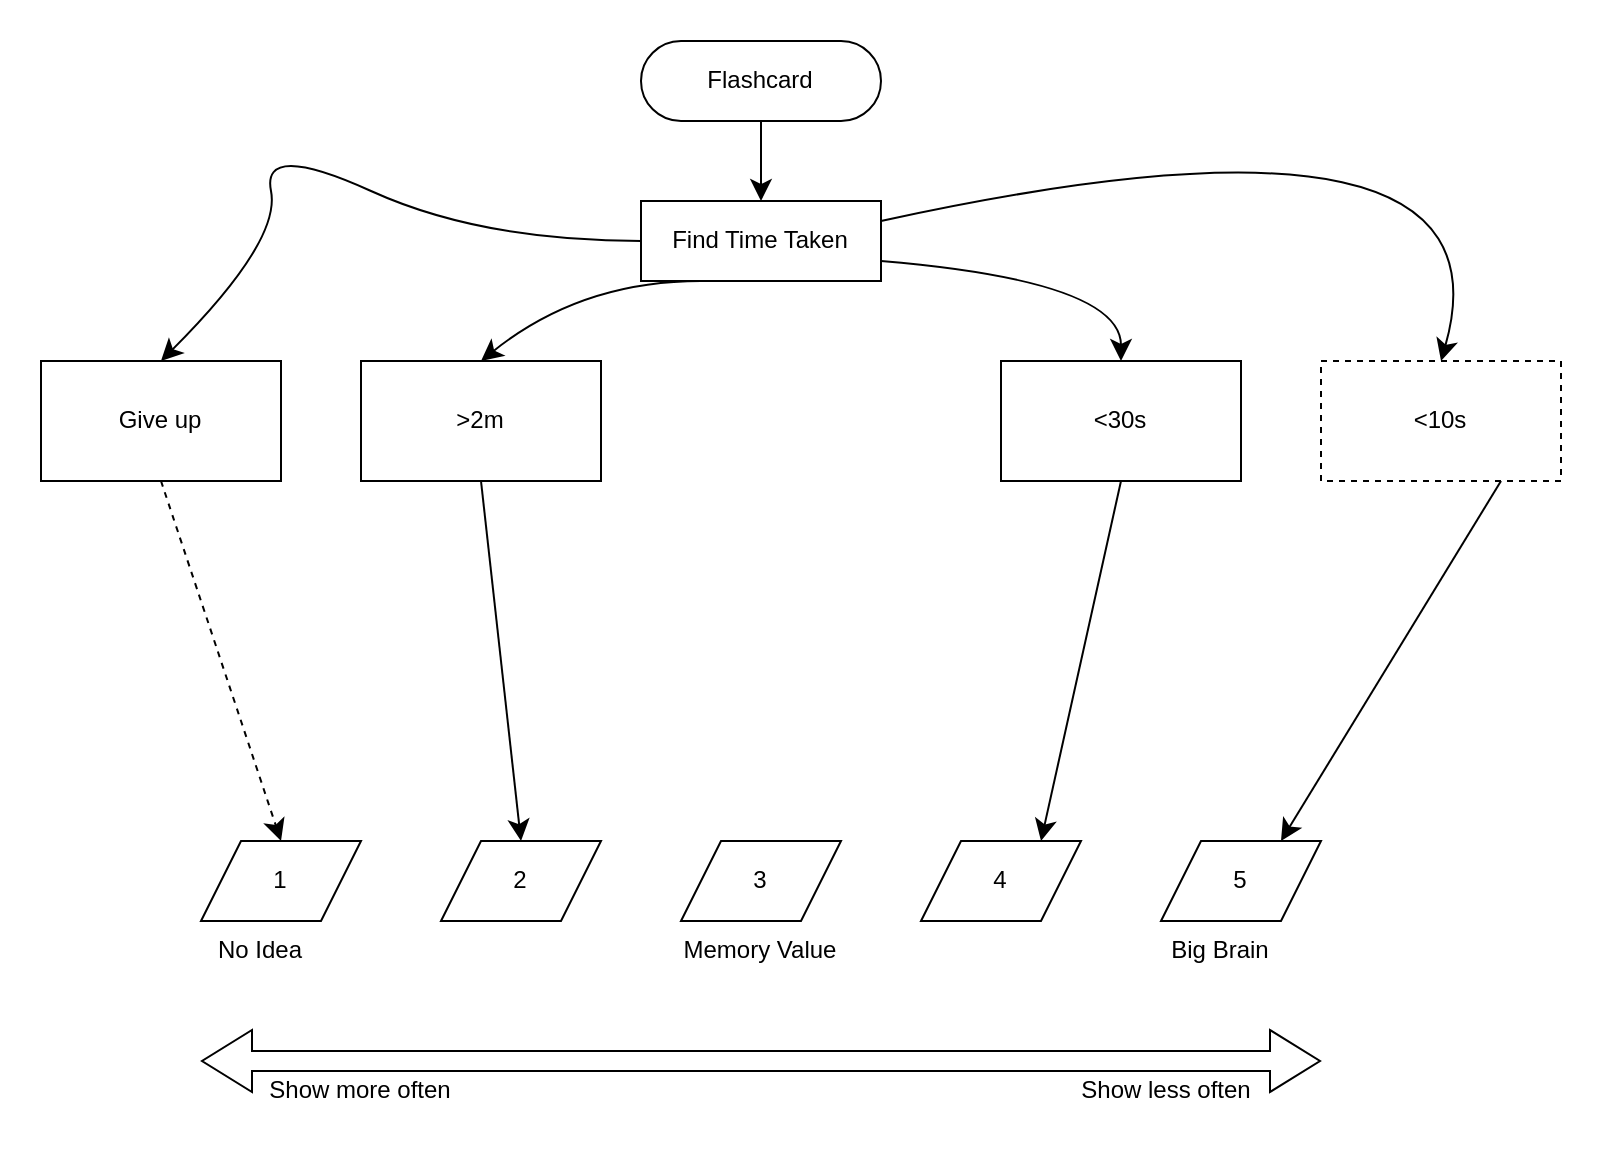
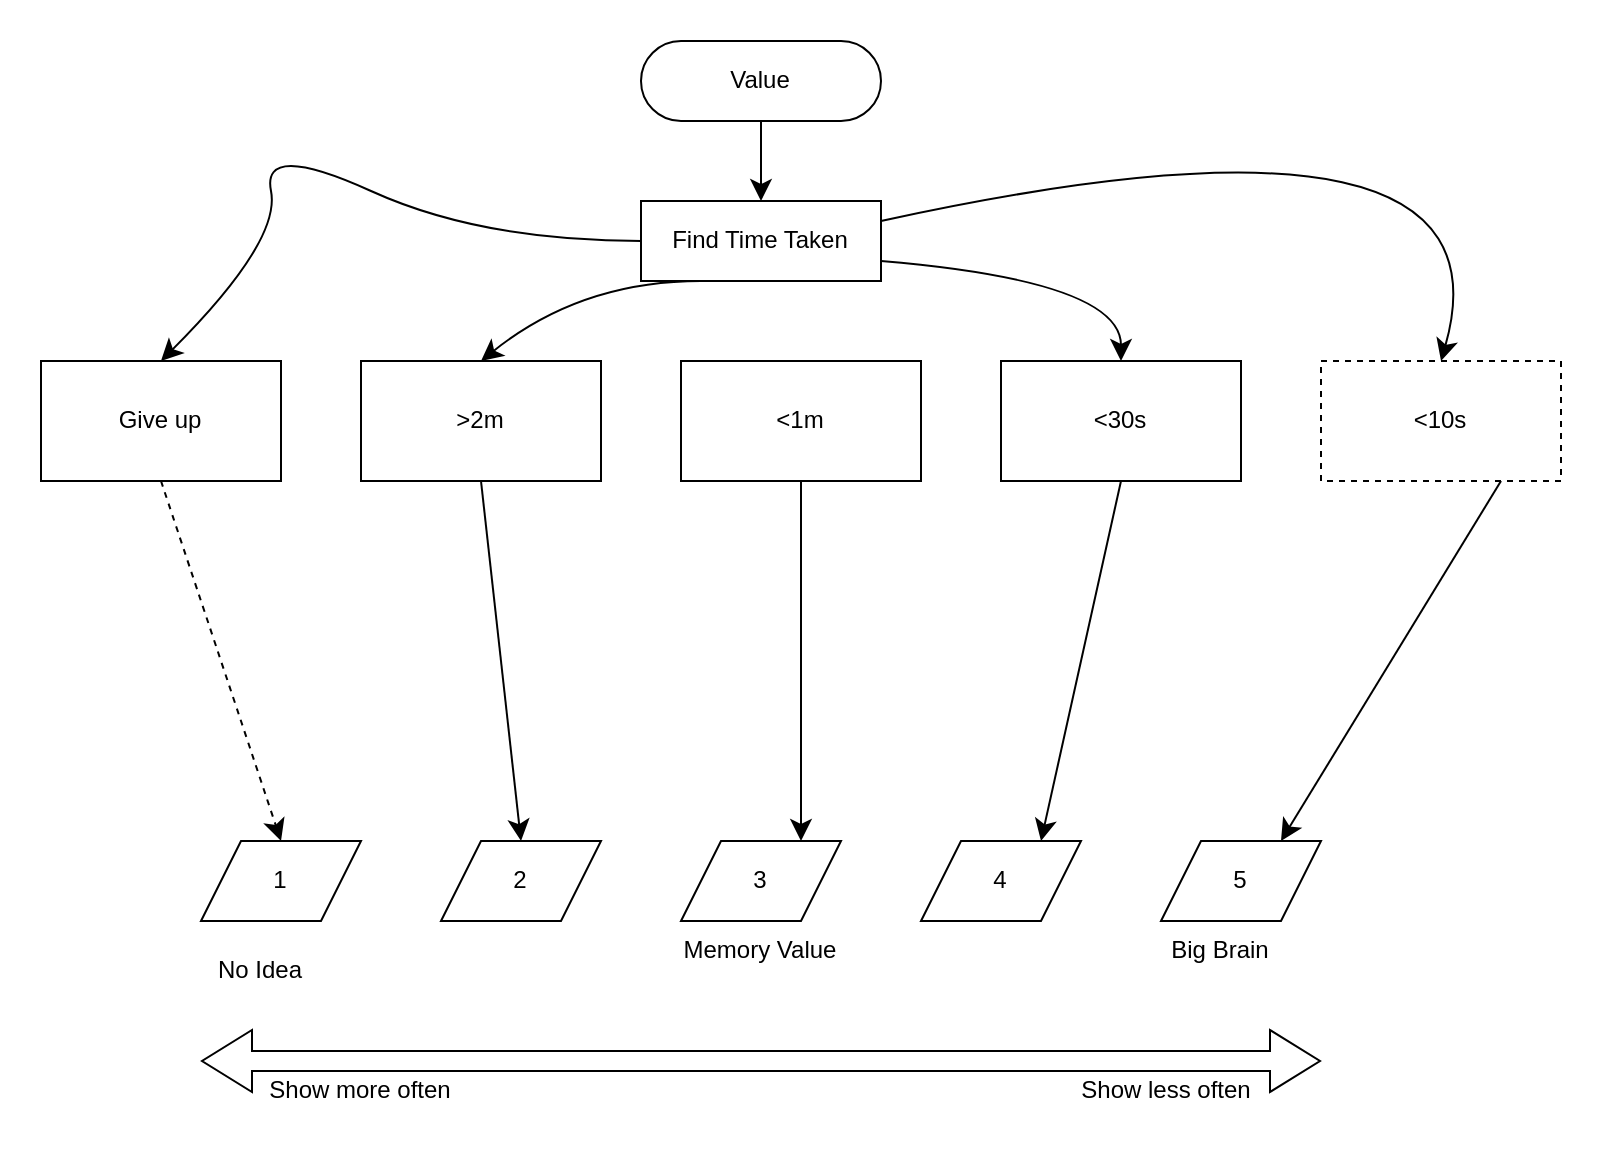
(761, 81) -> (761, 81)
none -> (801, 421)
none -> (801, 654)
(261, 951) -> (261, 971)
